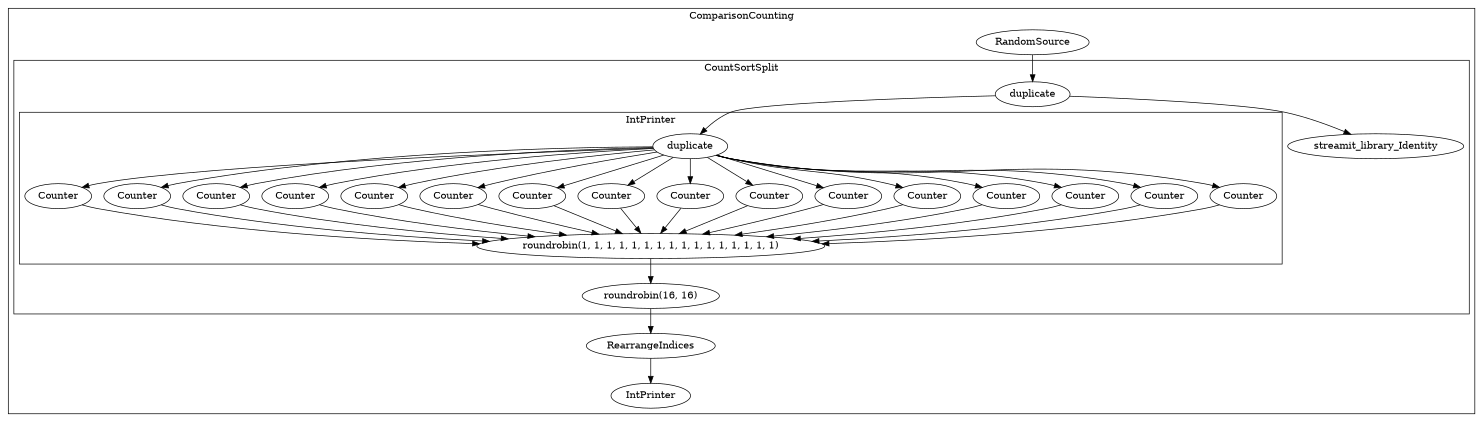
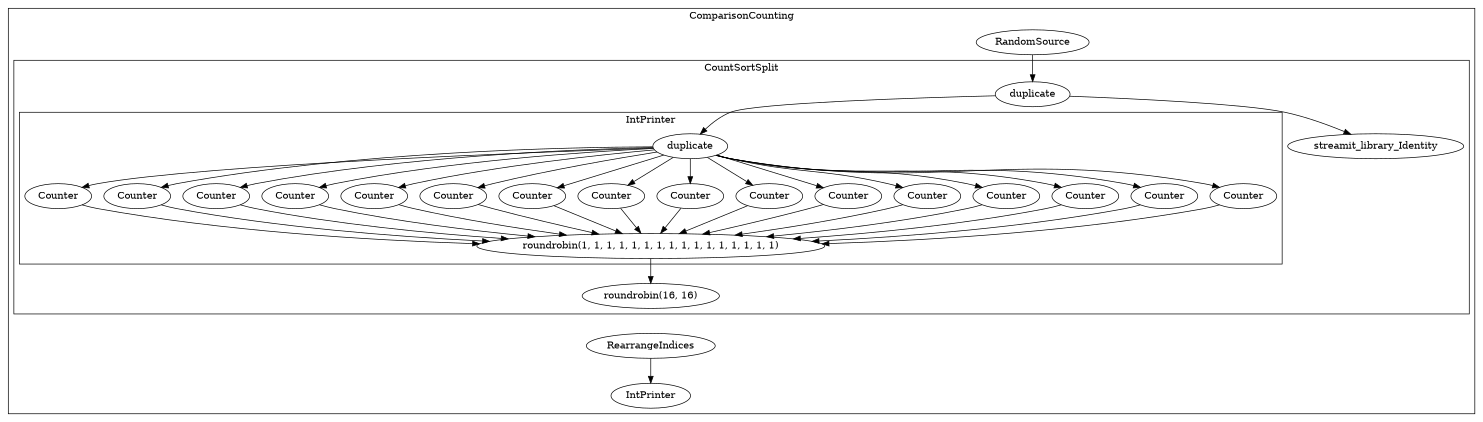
(651, 318) -> none
